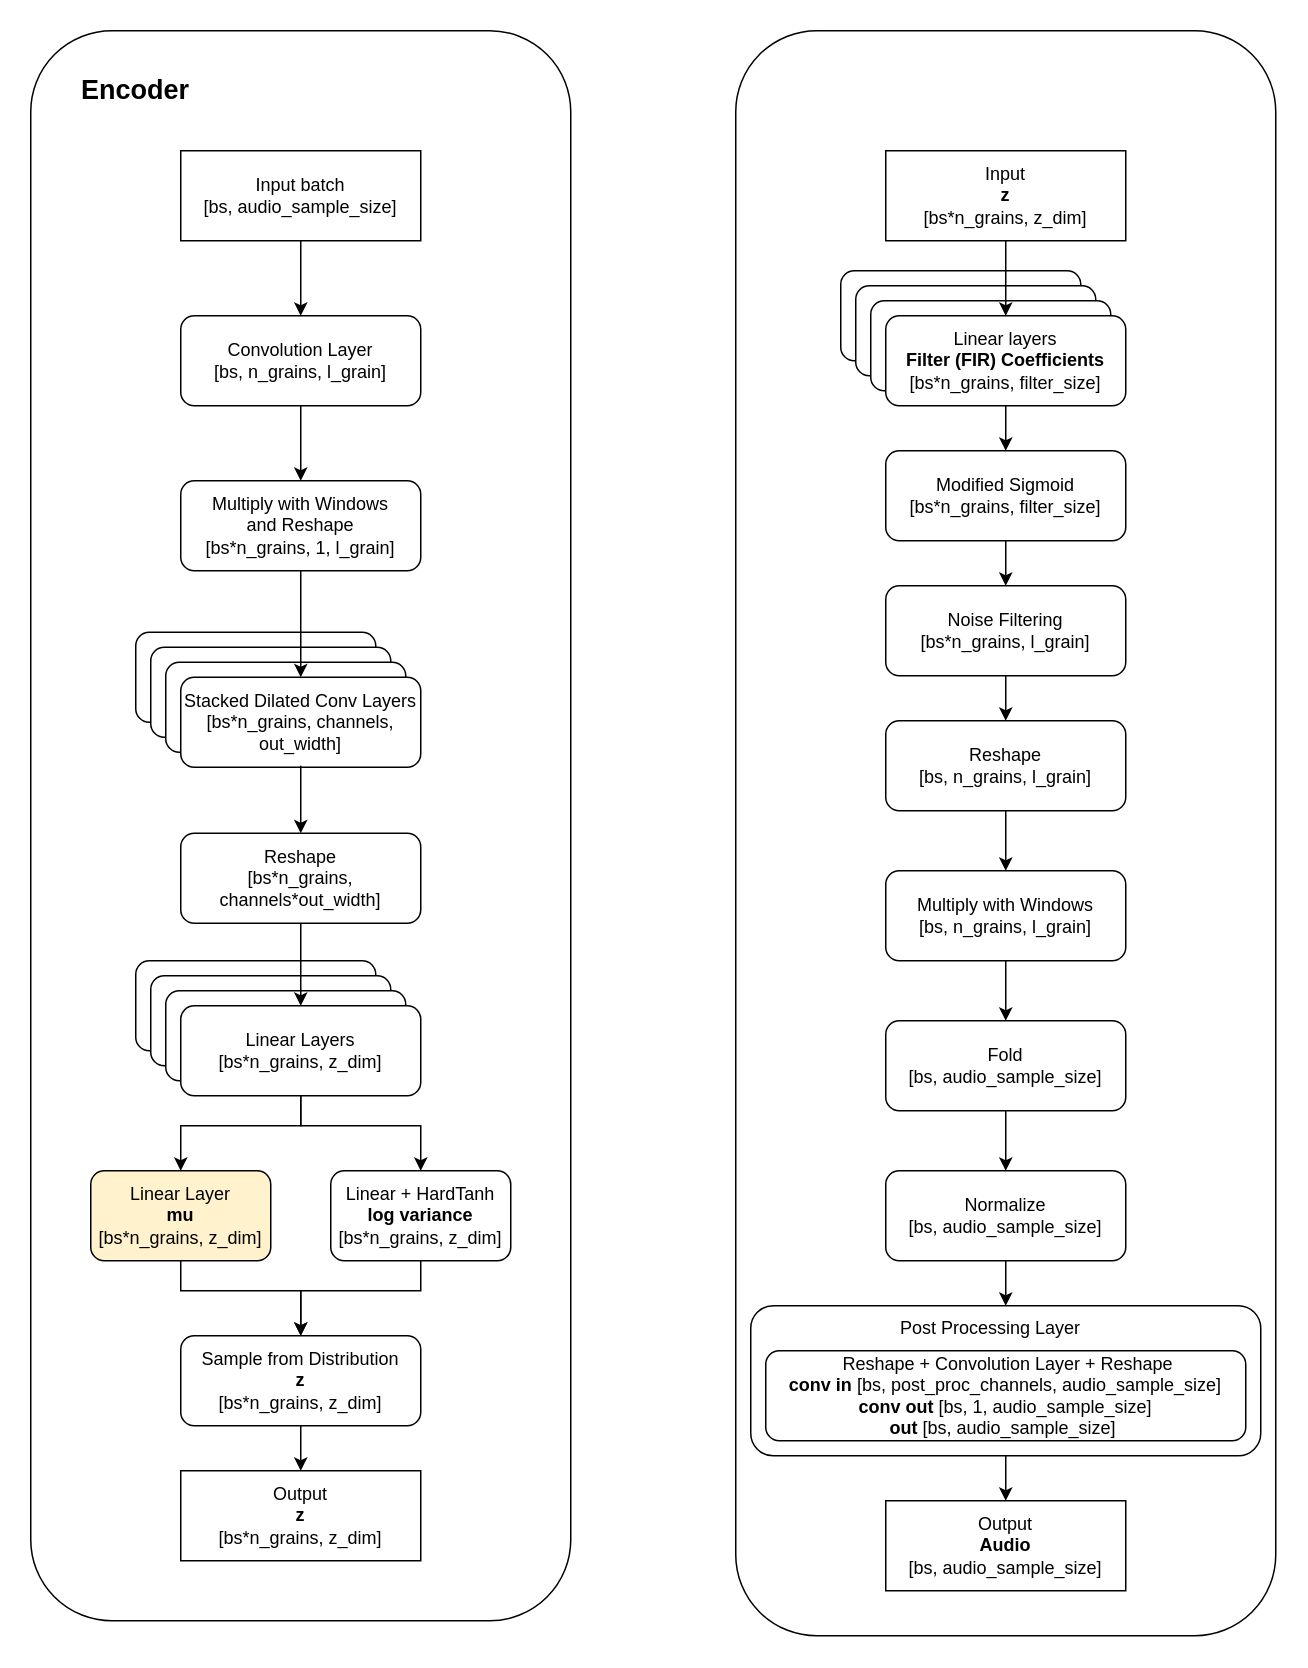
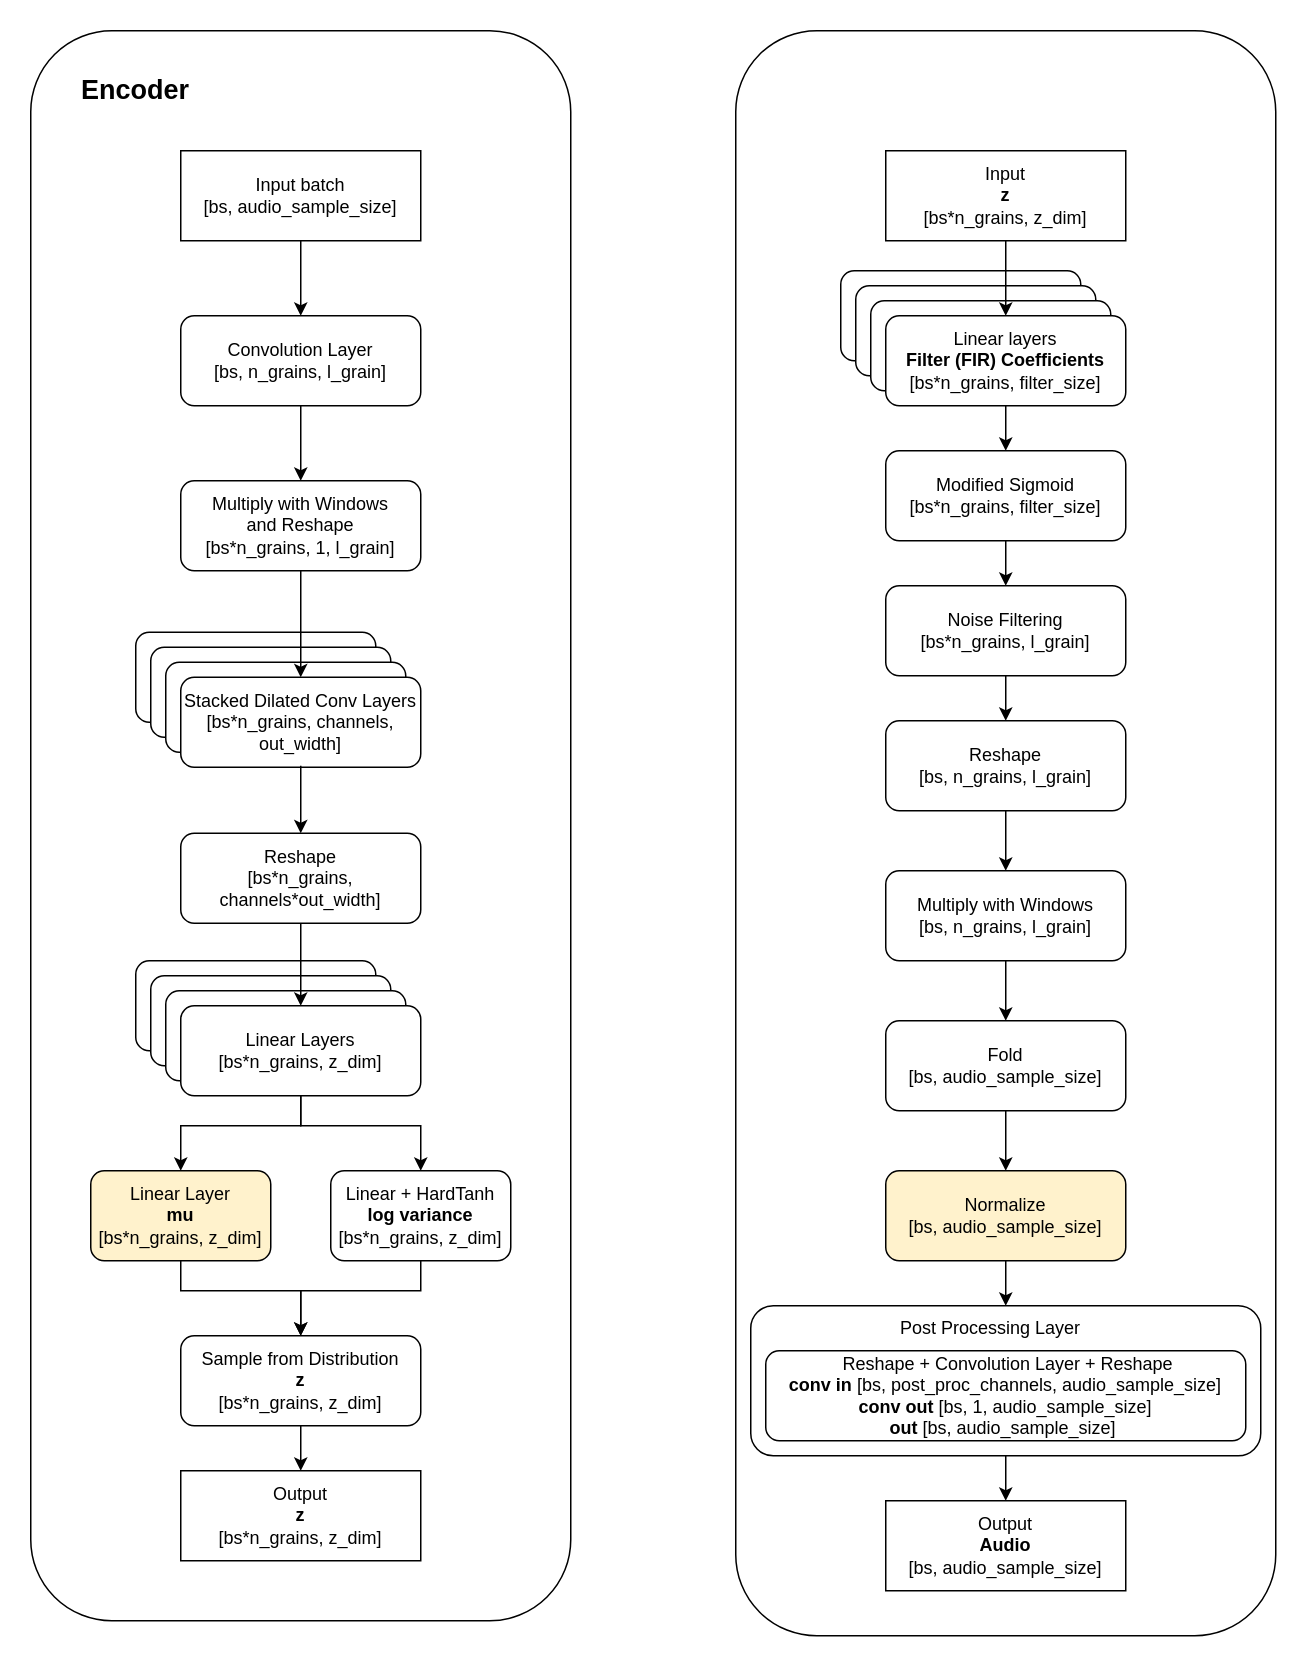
(1006, 1216) -> (1006, 1216)
